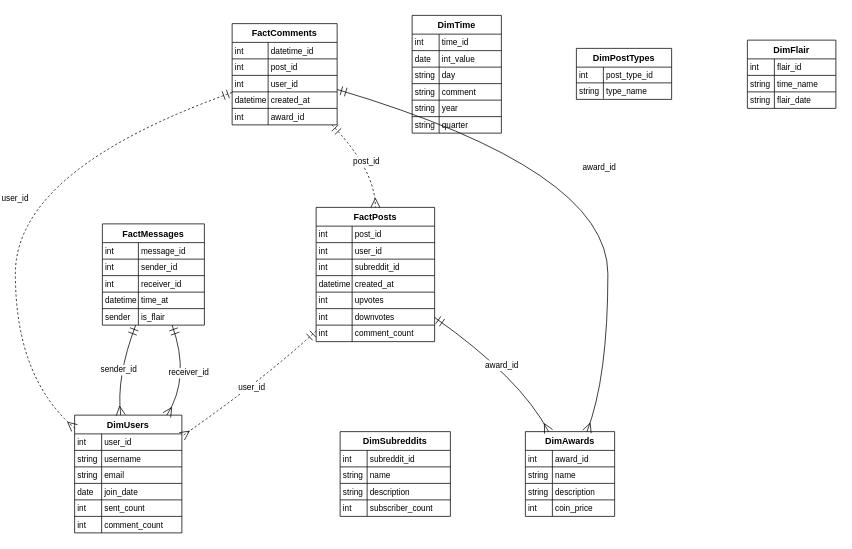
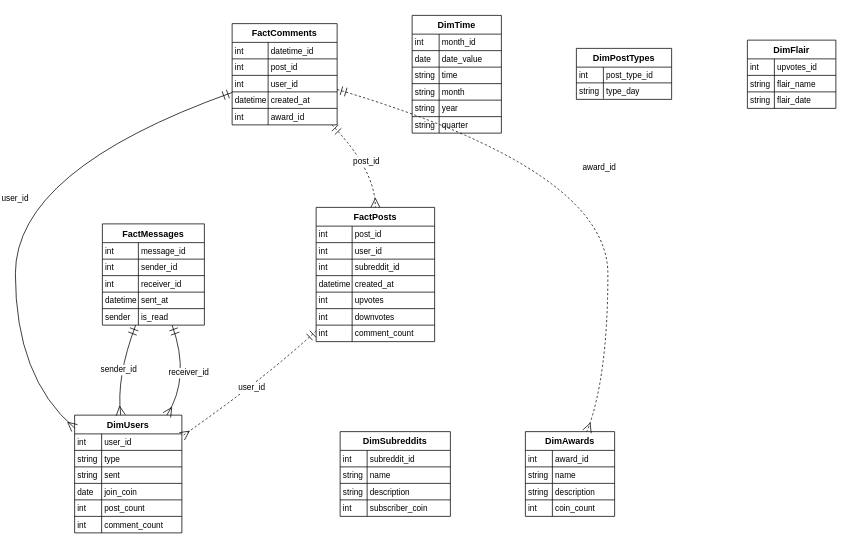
(456, 43) -> (459, 43)
(460, 59) -> (464, 59)
(792, 67) -> (799, 67)
(449, 76) -> (450, 76)
(797, 84) -> (798, 84)
(627, 91) -> (624, 91)
(458, 92) -> (453, 92)
(36, 213) -> (36, 213)
(603, 247) -> (603, 247)
(156, 301) -> (157, 301)
(156, 317) -> (156, 317)
(498, 368) -> none
(123, 459) -> (113, 459)
(114, 475) -> (113, 475)
(124, 492) -> (123, 492)
(127, 508) -> (127, 508)
(406, 508) -> (402, 508)
(576, 508) -> (577, 508)
